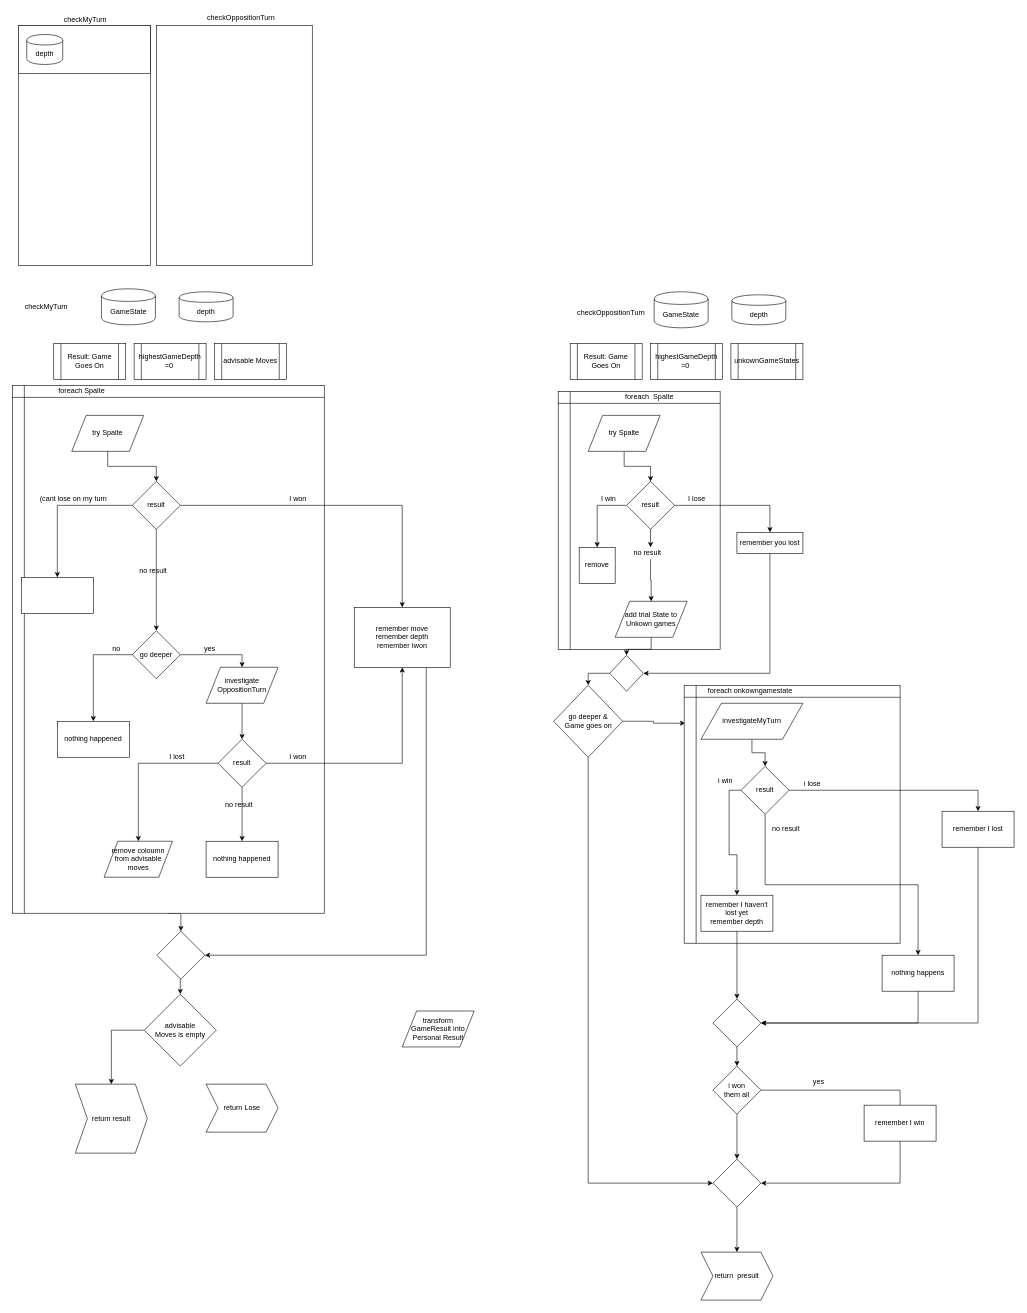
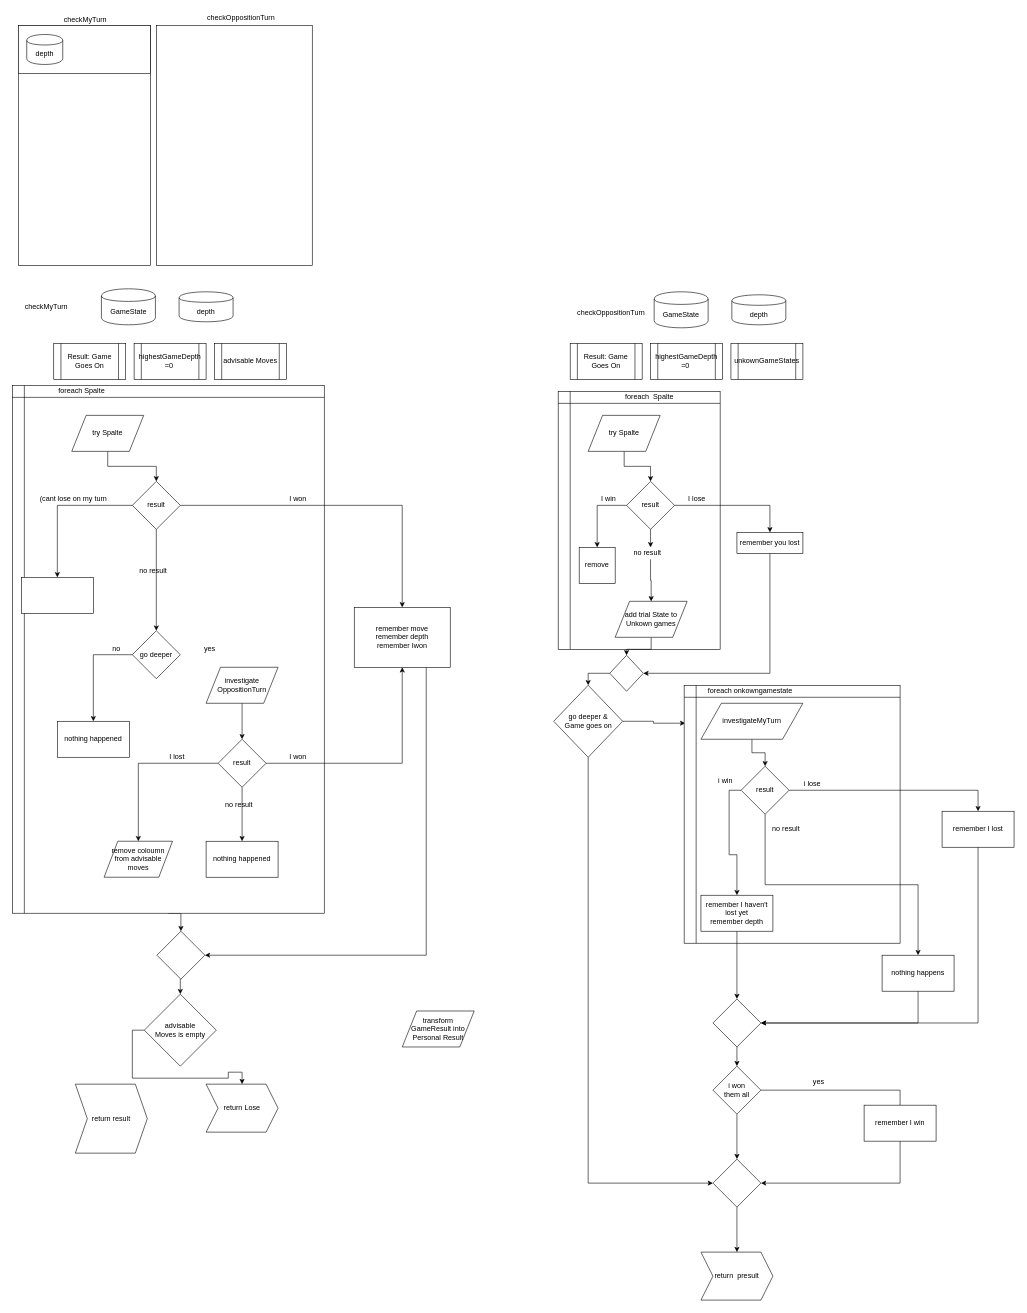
(242, 656) -> none
(111, 1079) -> (242, 1074)
